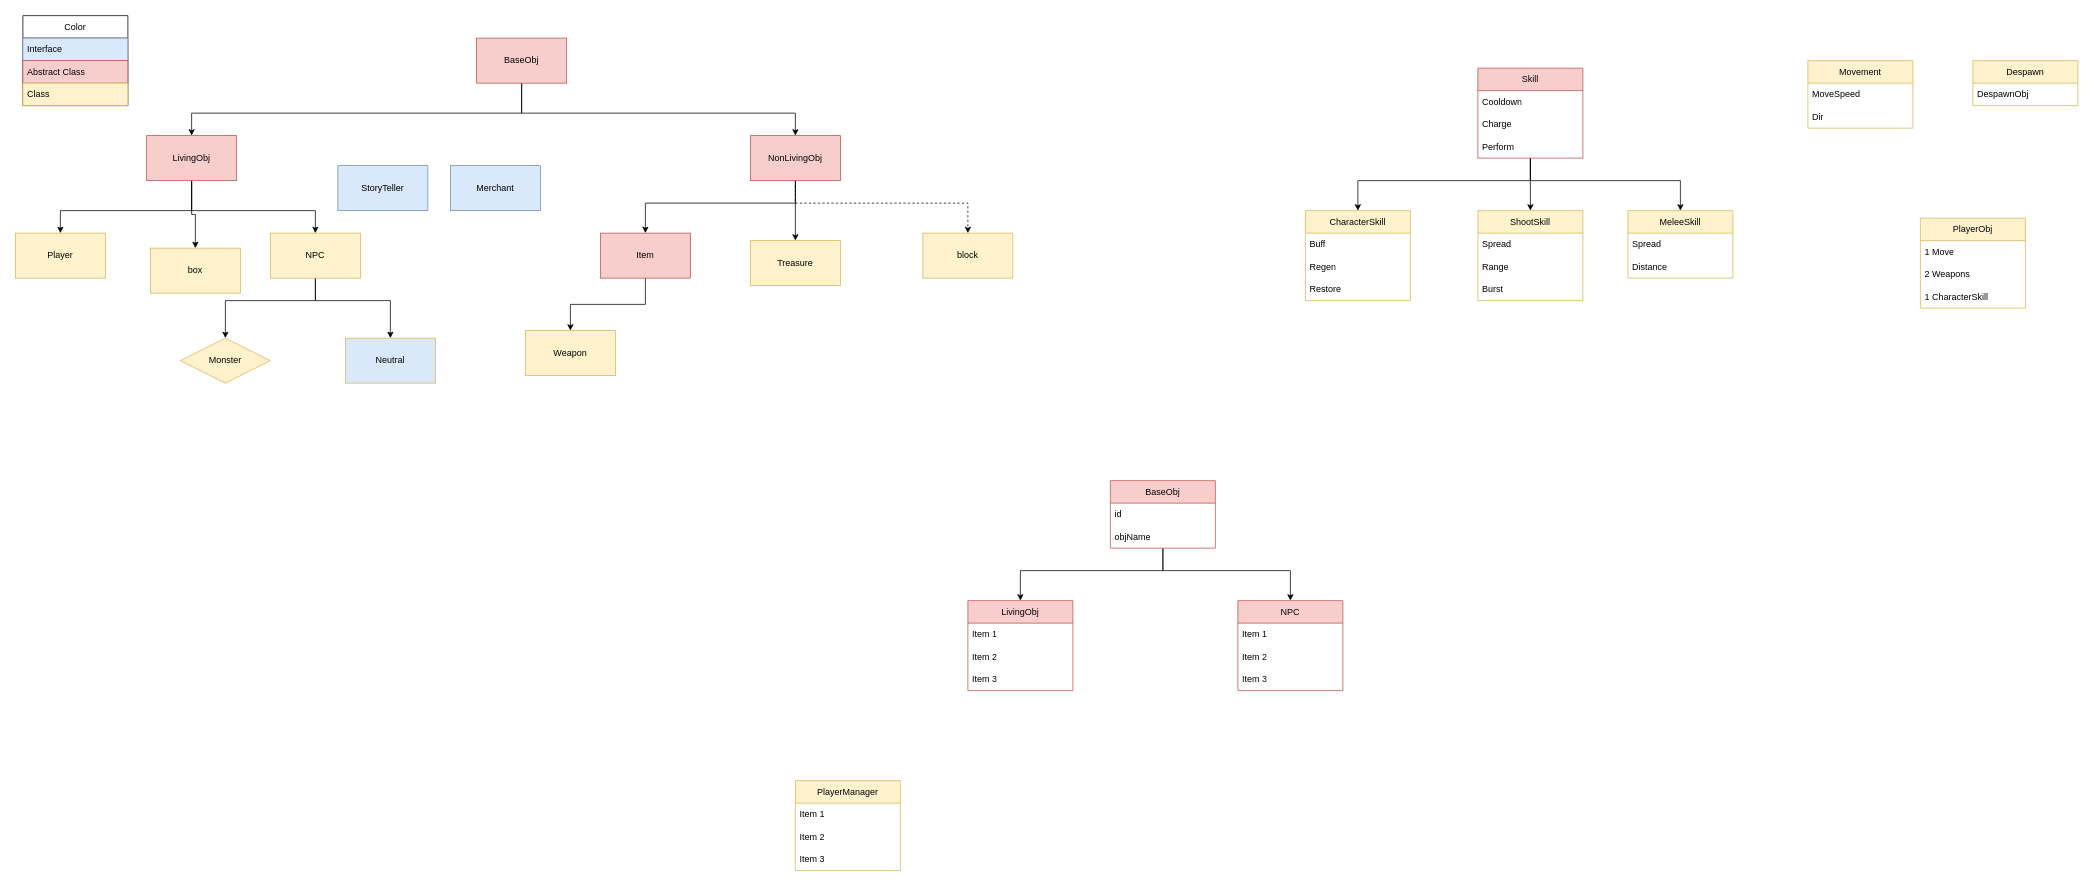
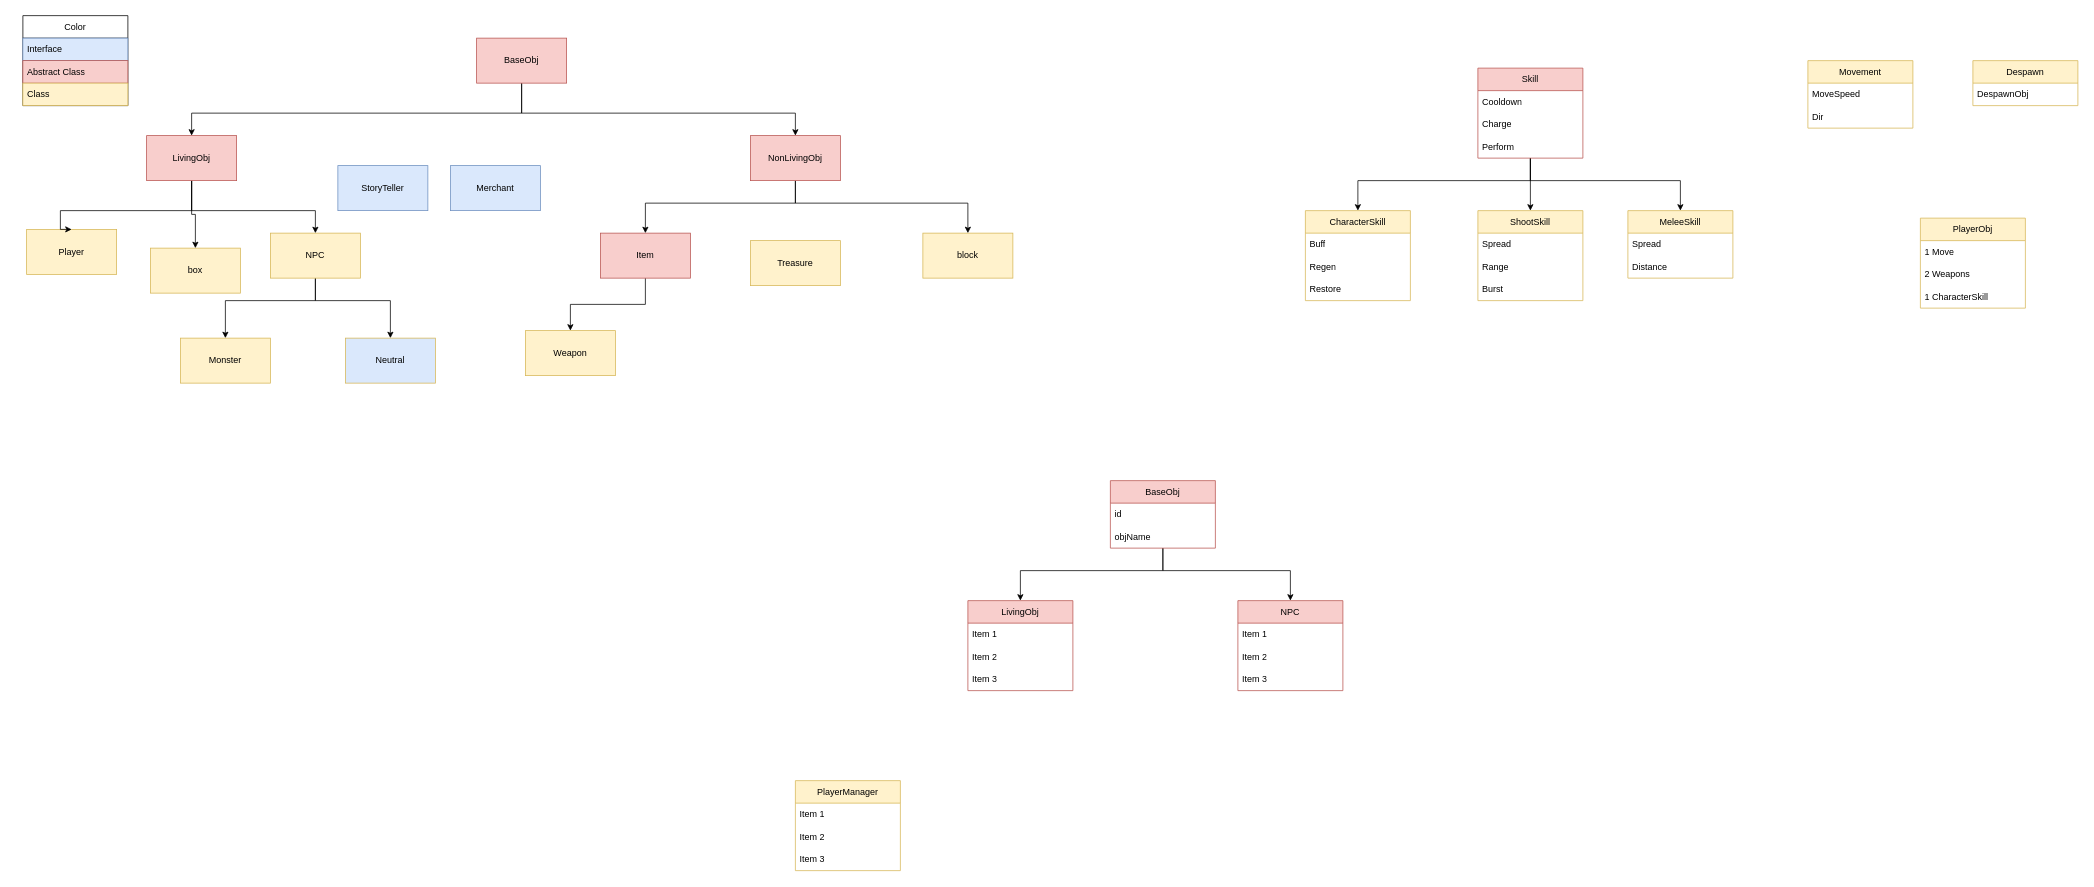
(895, 203) -> (895, 203)
(795, 220) -> none
(60, 255) -> (72, 252)
(225, 360) -> (225, 360)
